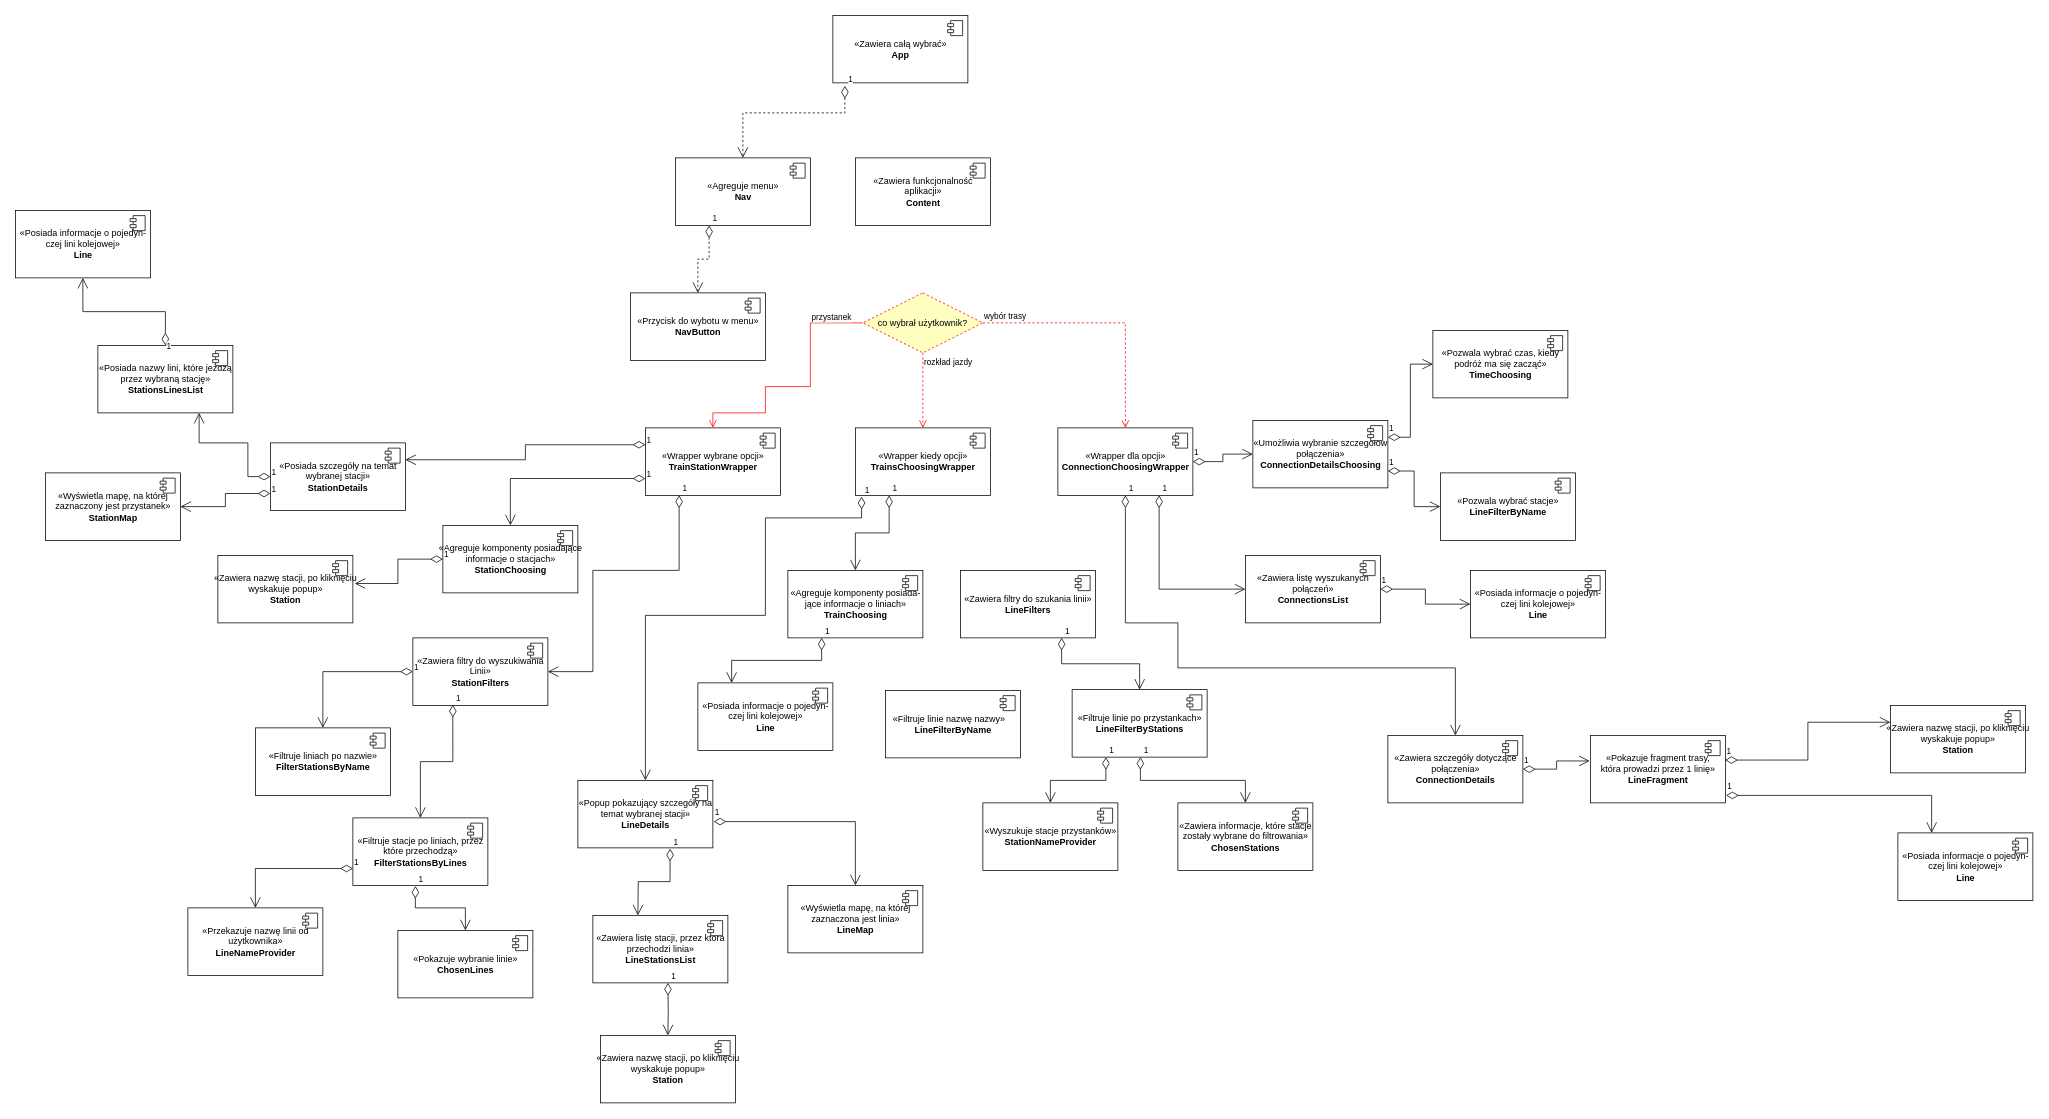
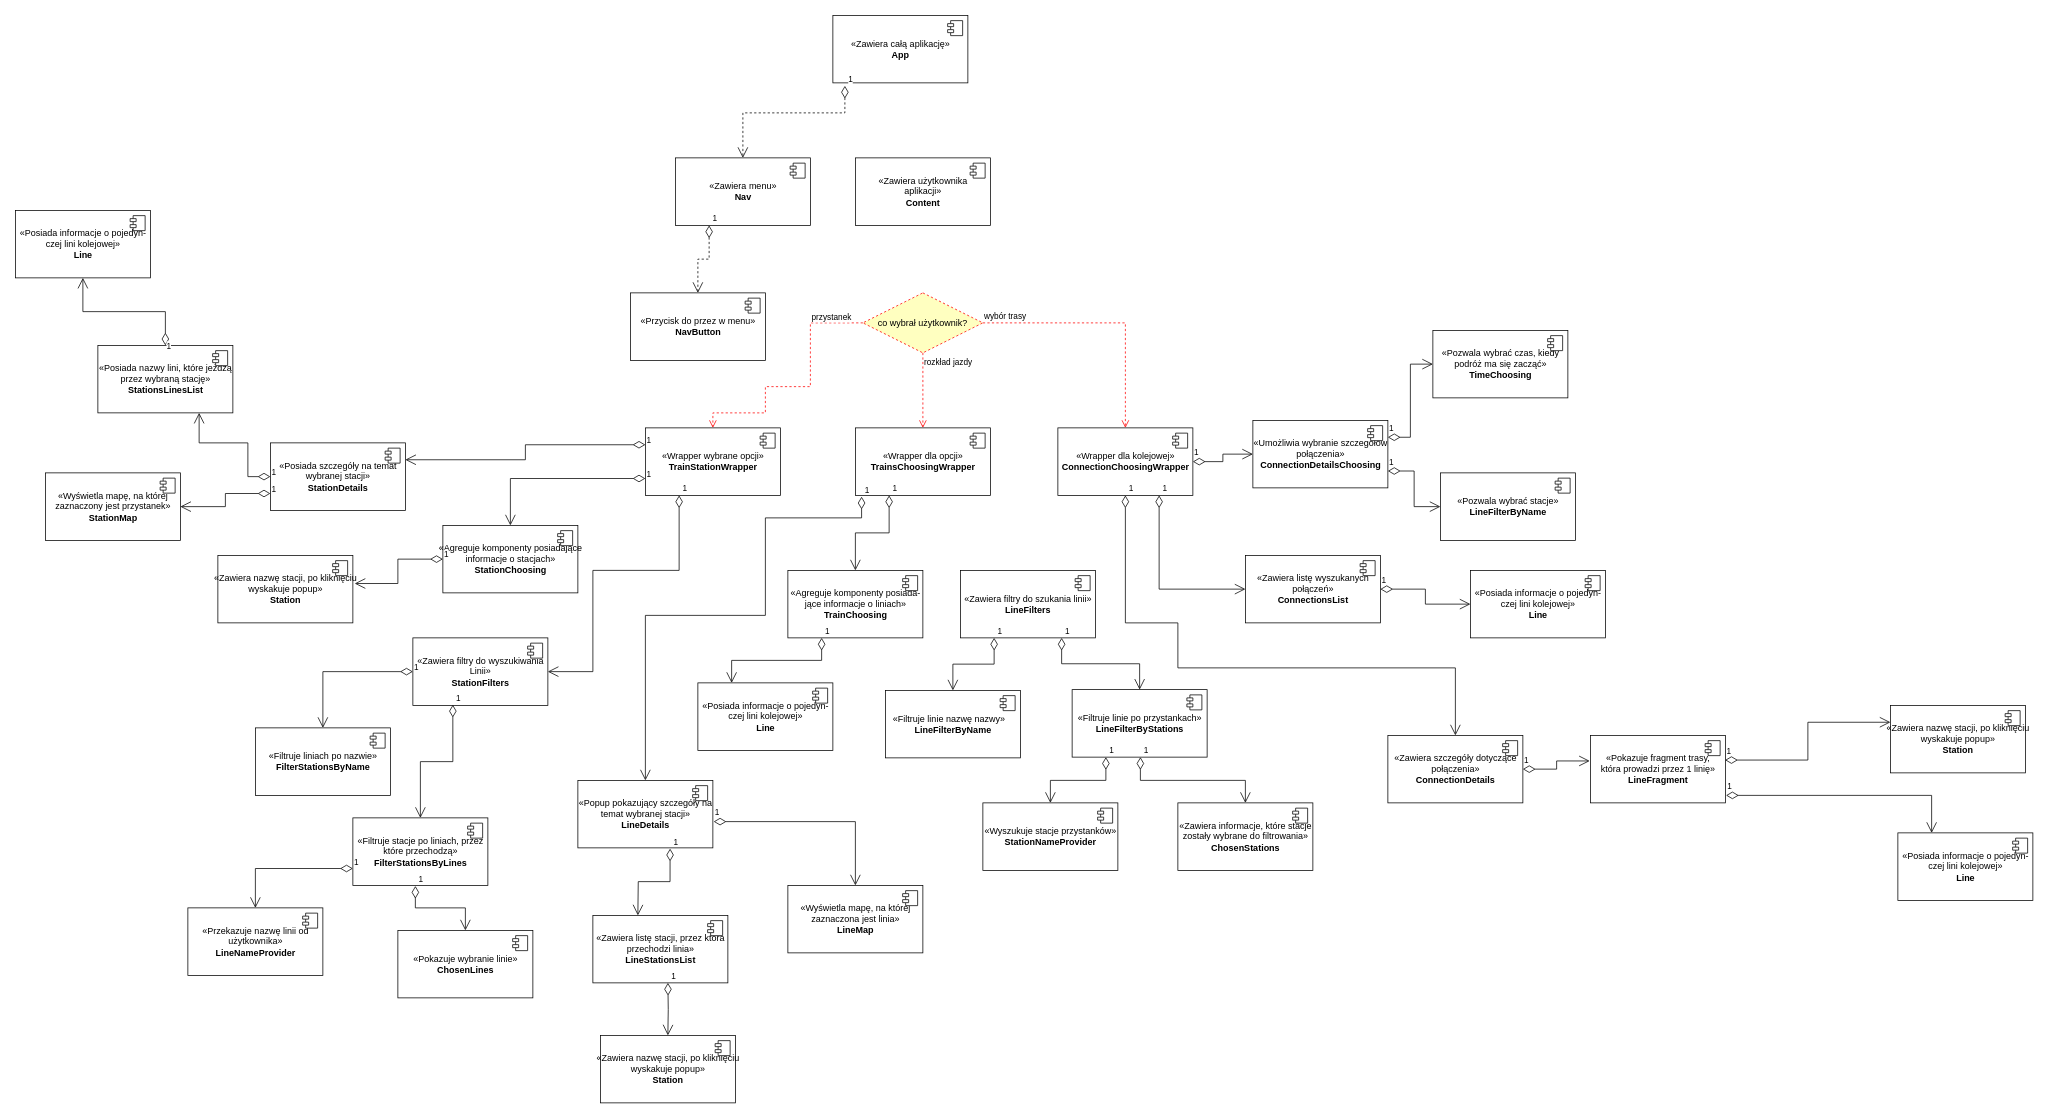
(901, 49) -> (901, 49)
(743, 192) -> (743, 192)
(923, 192) -> (923, 192)
(698, 327) -> (698, 327)
(775, 387) -> (775, 387)
(923, 462) -> (923, 462)
(1126, 462) -> (1126, 462)
none -> (969, 664)
